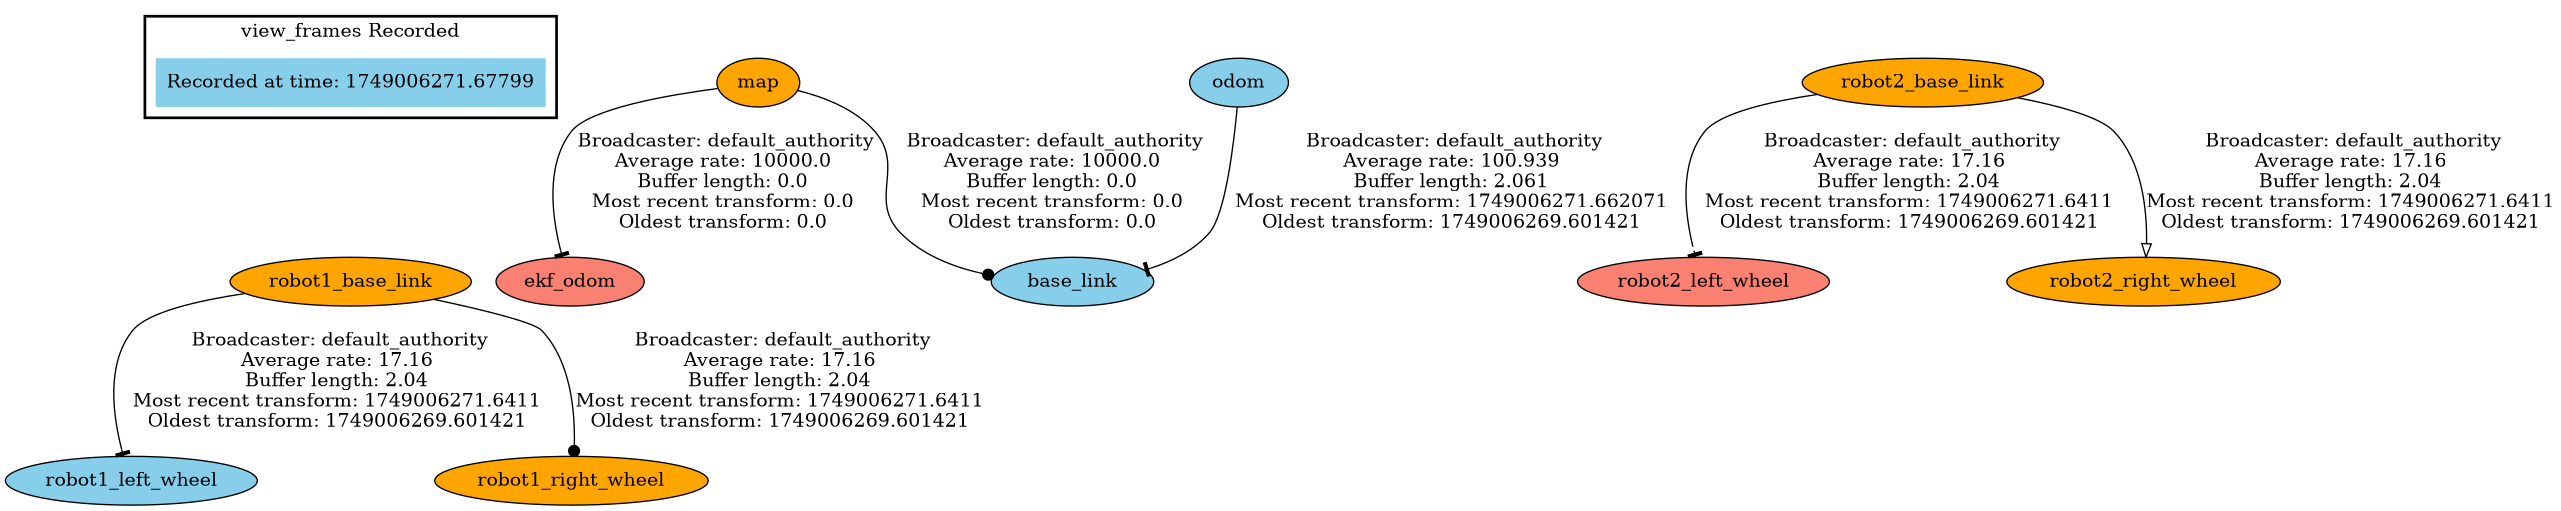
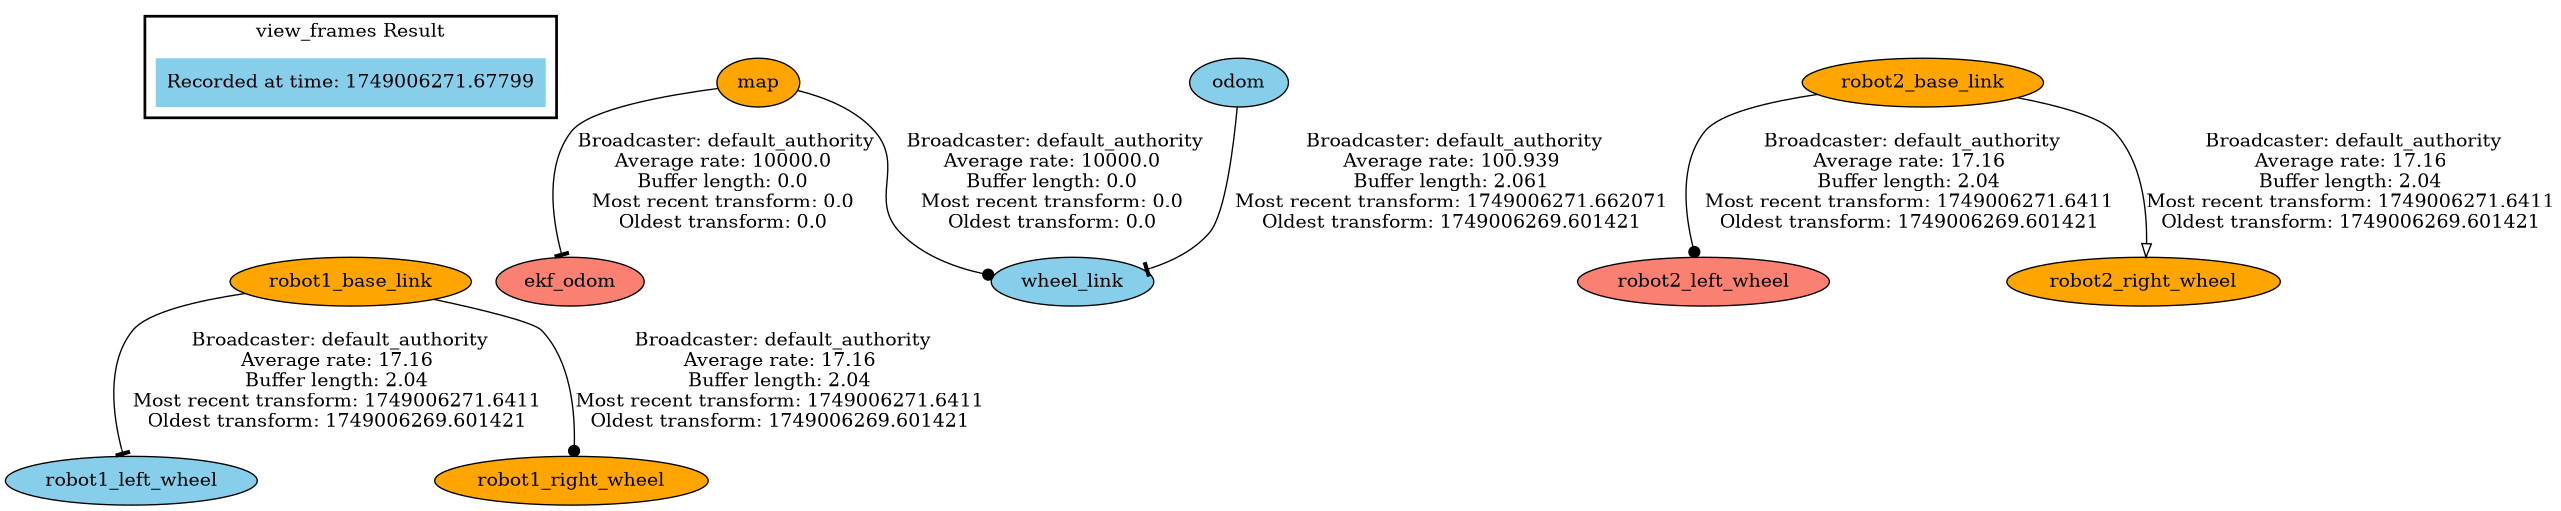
(351, 32) -> (351, 32)
(1705, 131) -> (1705, 131)
(1072, 282) -> (1072, 282)
